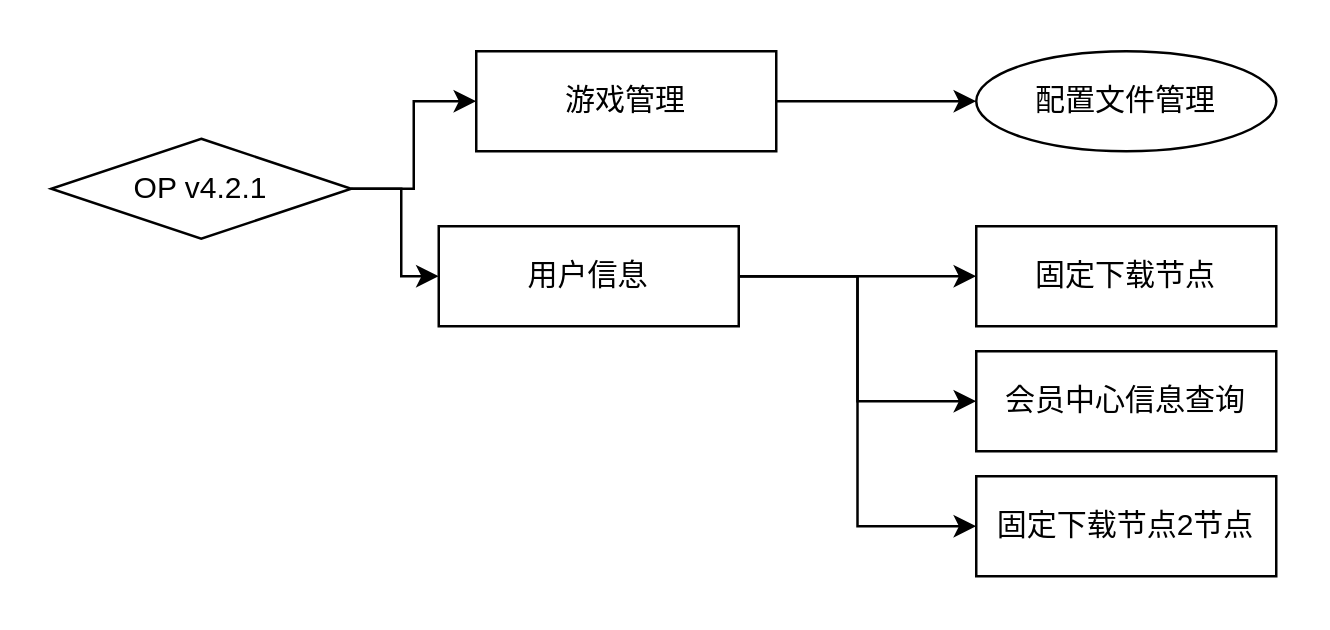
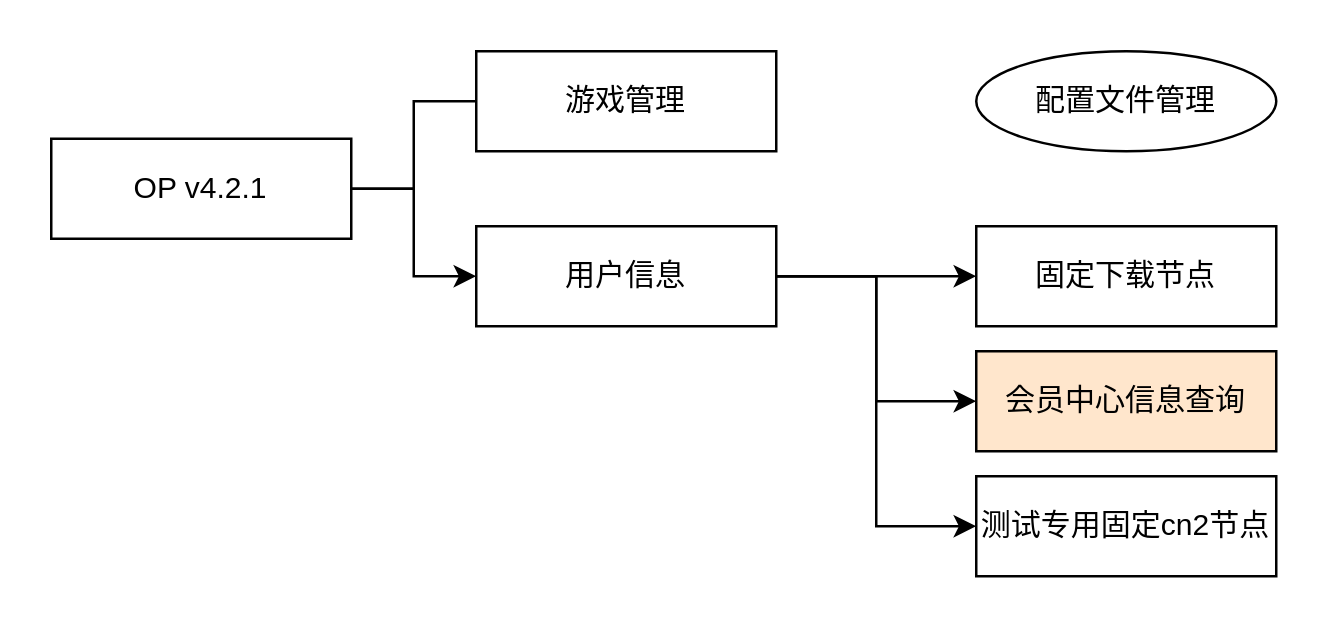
(458, 101) -> (465, 101)
(868, 101) -> none
(201, 189) -> (201, 189)
(589, 276) -> (626, 276)
(1126, 401) -> (1126, 401)
(1126, 526) -> (1126, 526)
